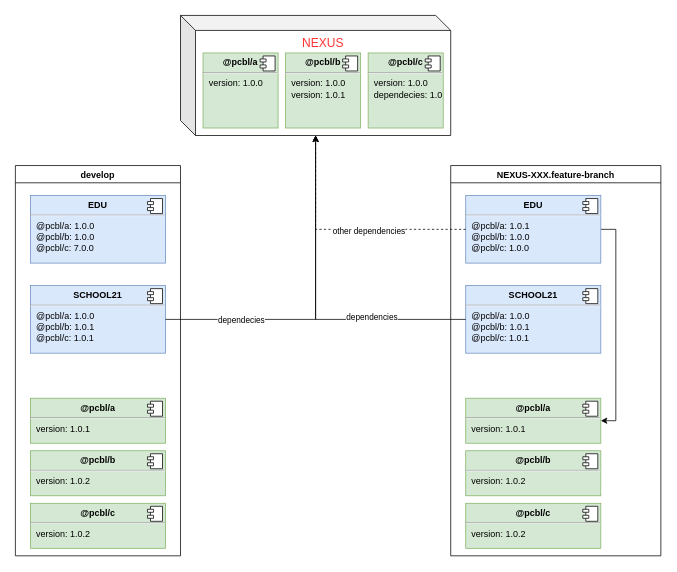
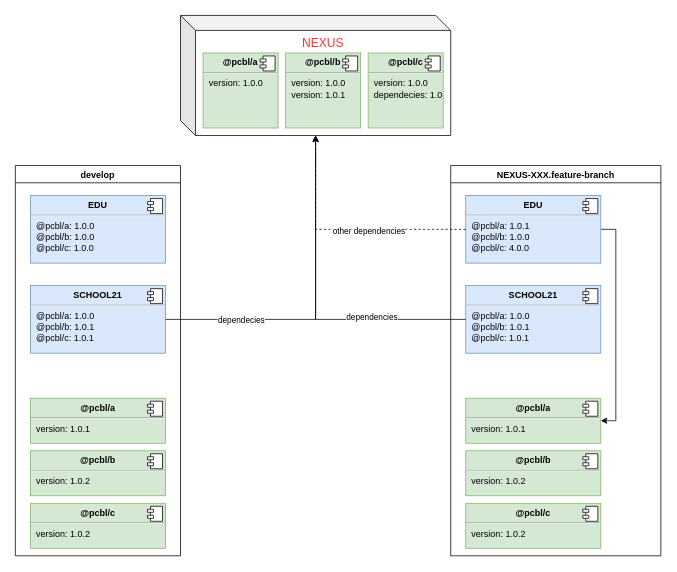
(60, 195) -> (60, 195)
(495, 195) -> (495, 195)
